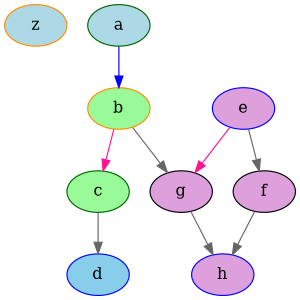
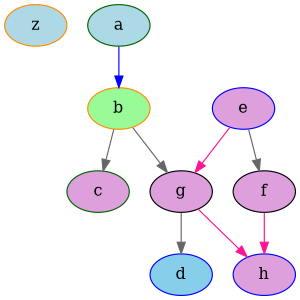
(110, 144) -> (110, 144)
(98, 192) -> (98, 192)
(98, 227) -> (181, 227)
(199, 228) -> (218, 229)
(246, 228) -> (264, 227)
